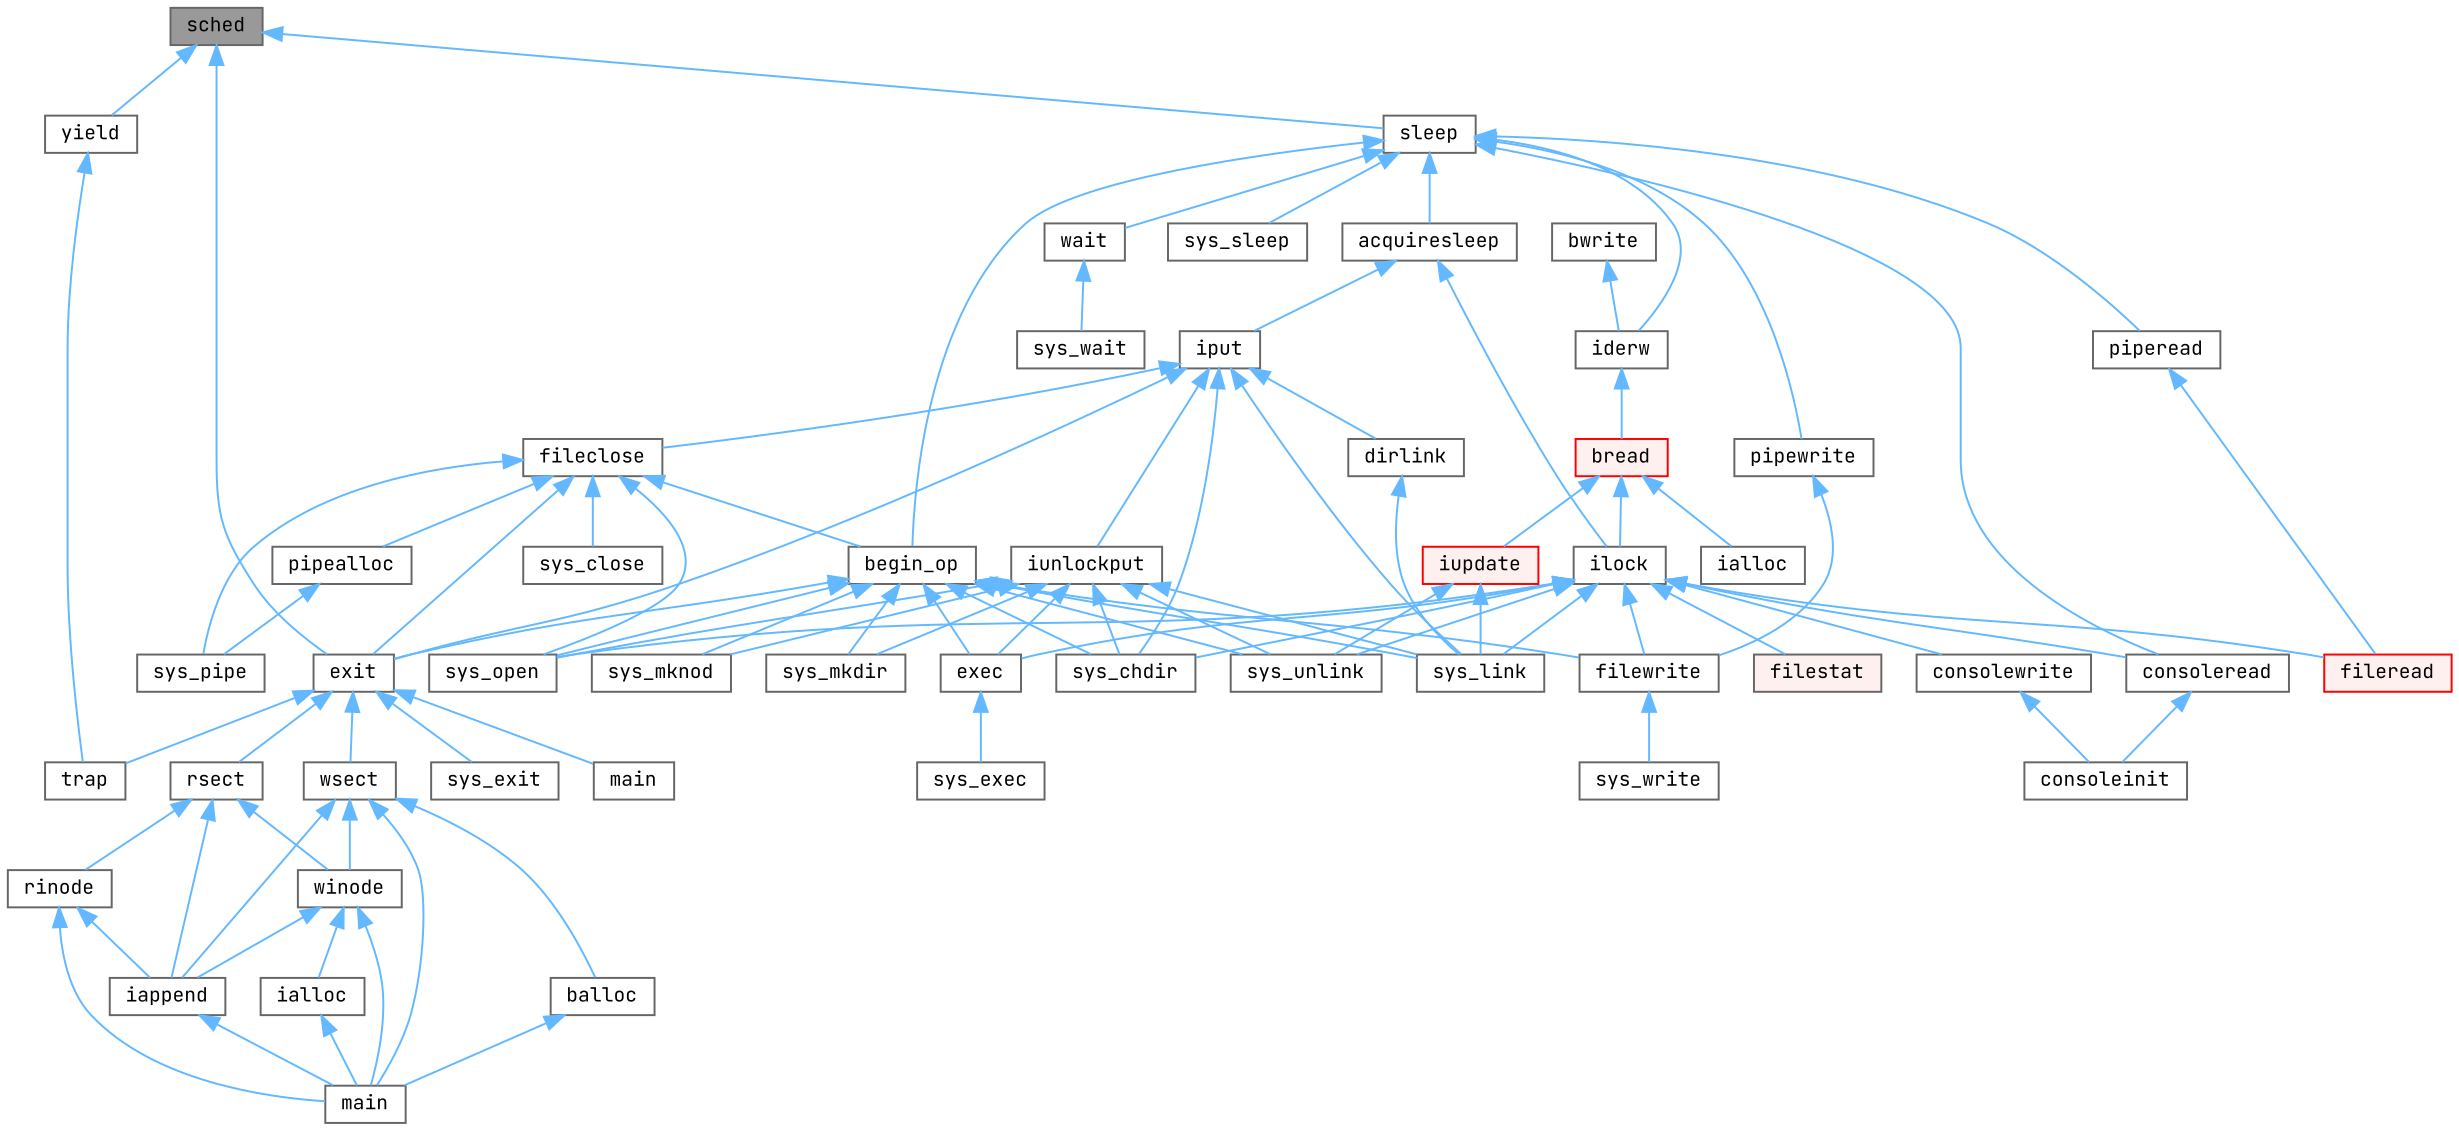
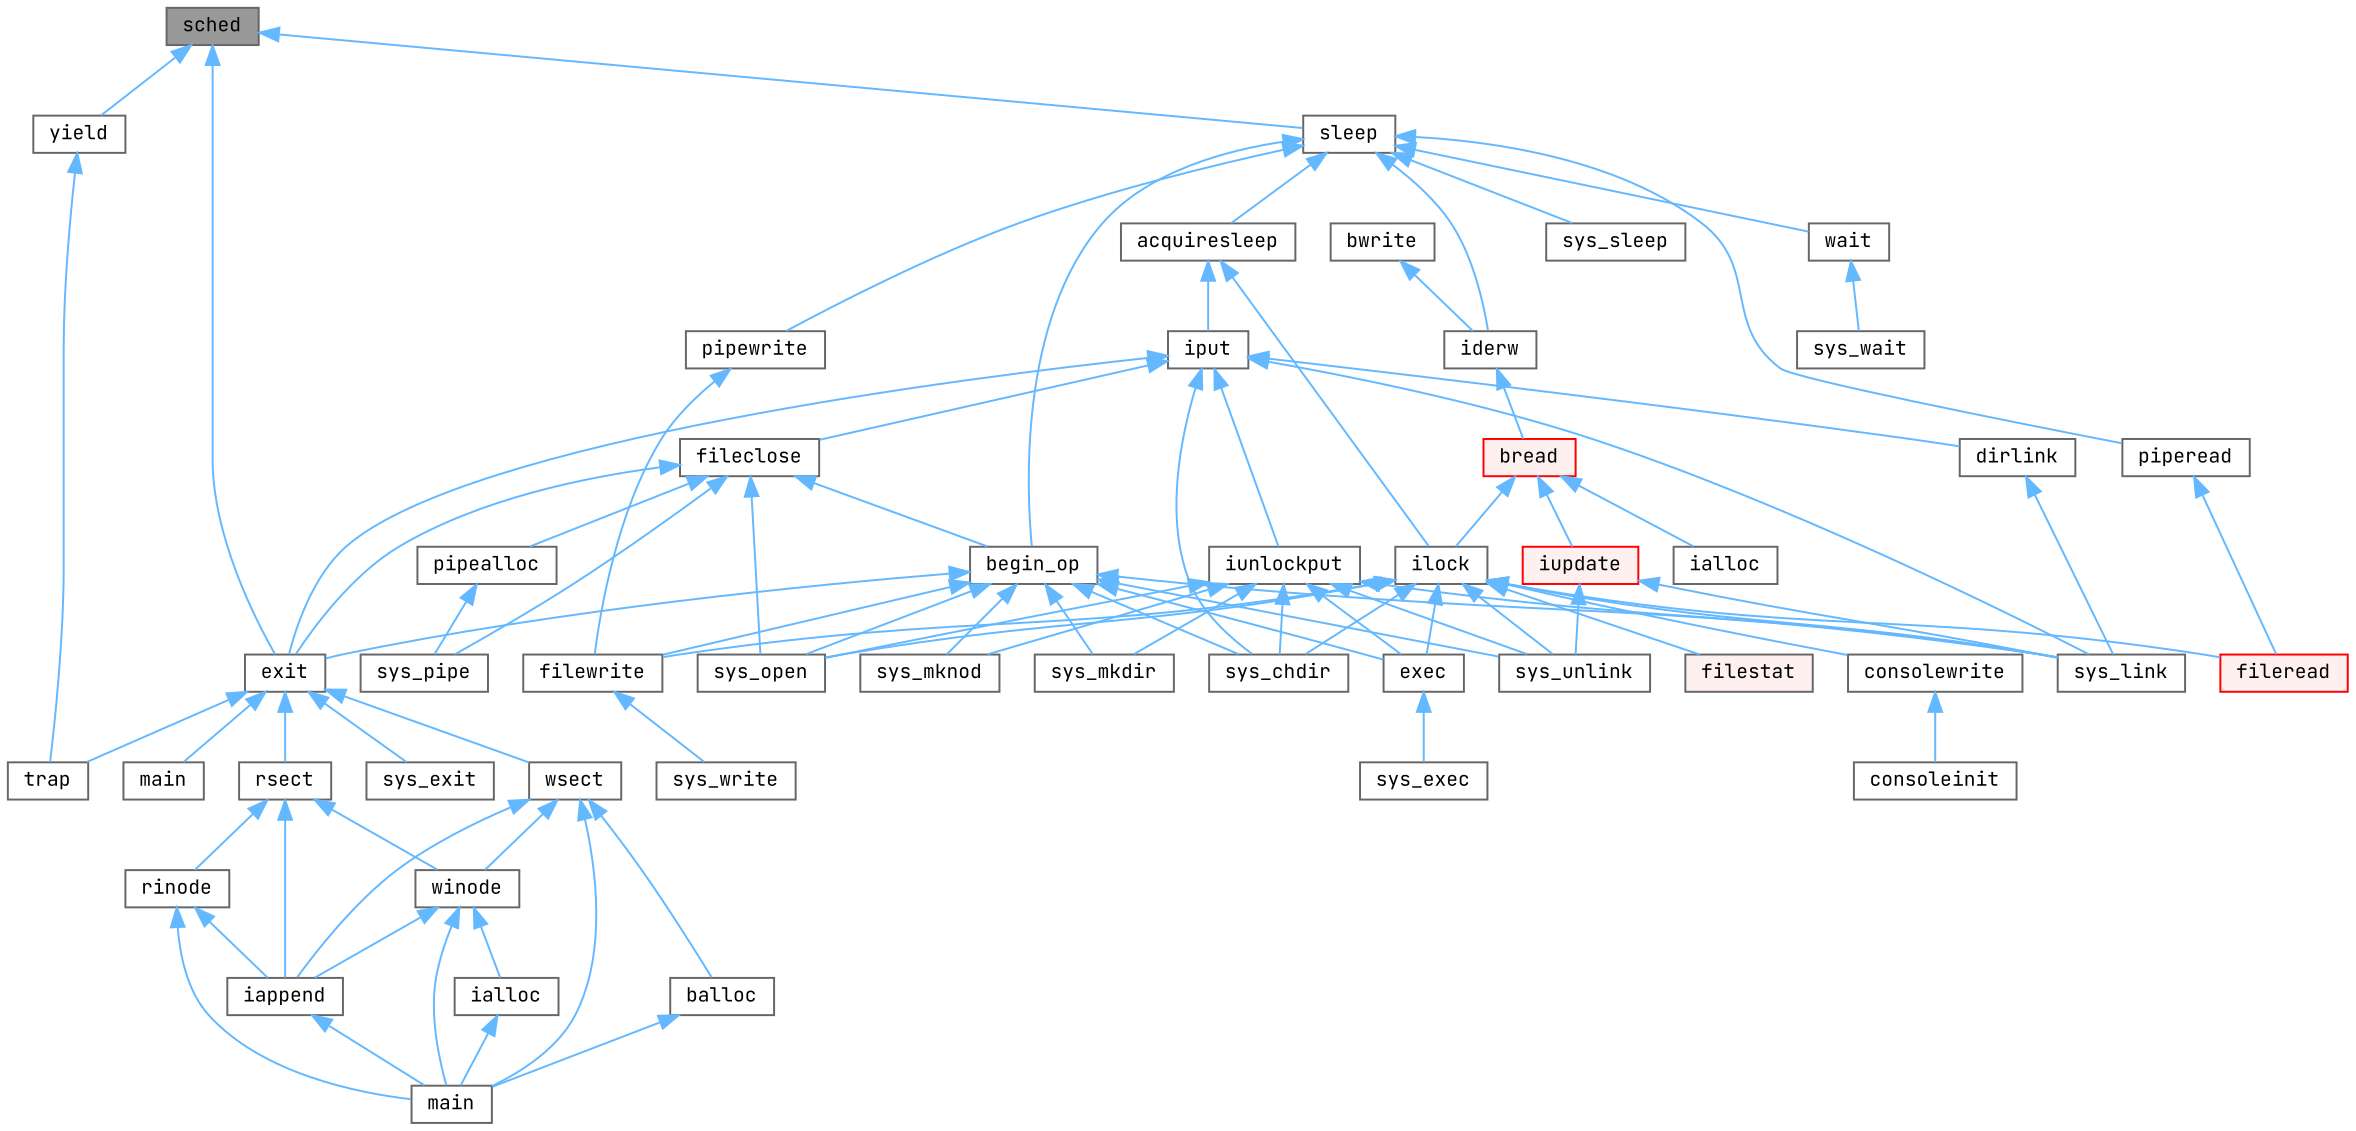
(593, 565) -> none
(2208, 673) -> none
